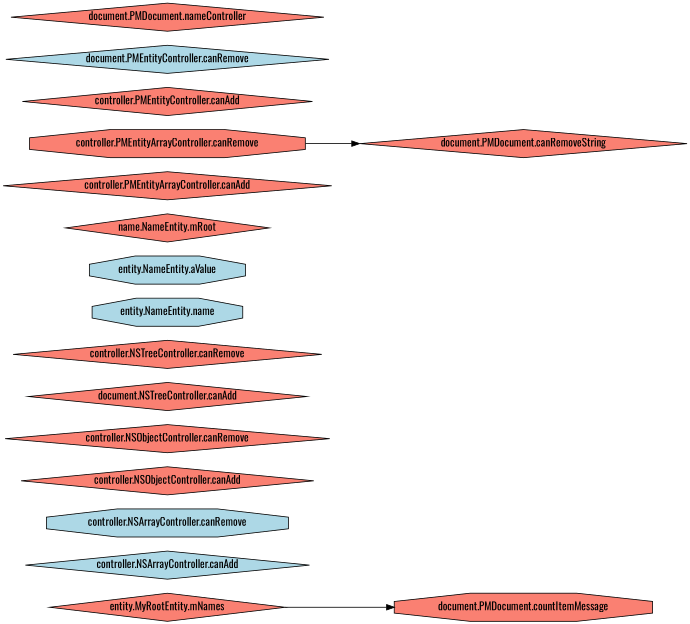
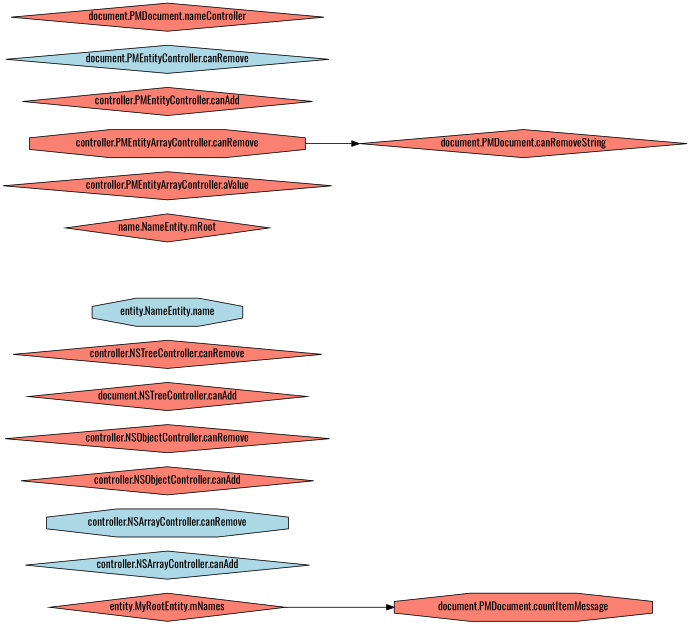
(167, 186) -> (167, 186)
(167, 270) -> none
